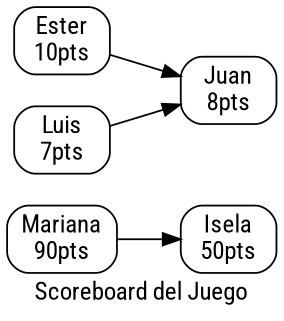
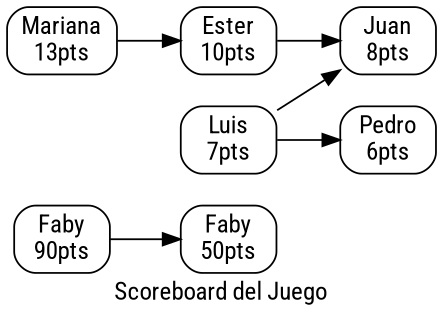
none -> (62, 41)
none -> (388, 140)
(62, 239) -> (62, 239)
(229, 239) -> (229, 239)
